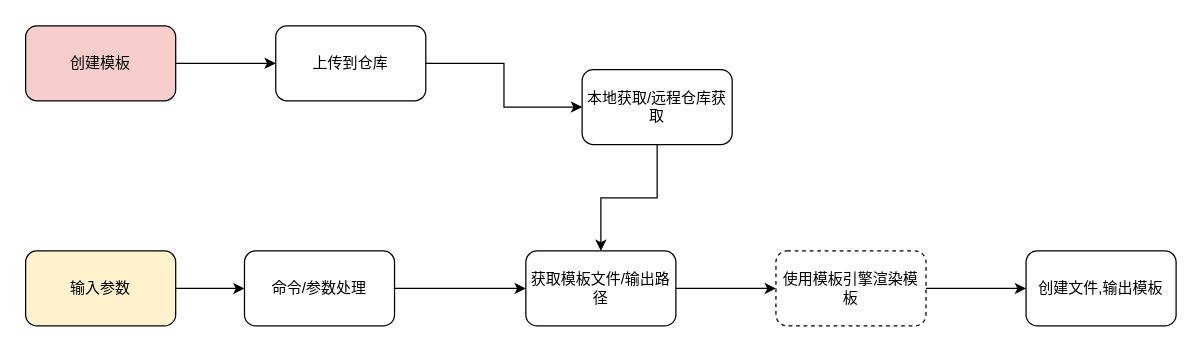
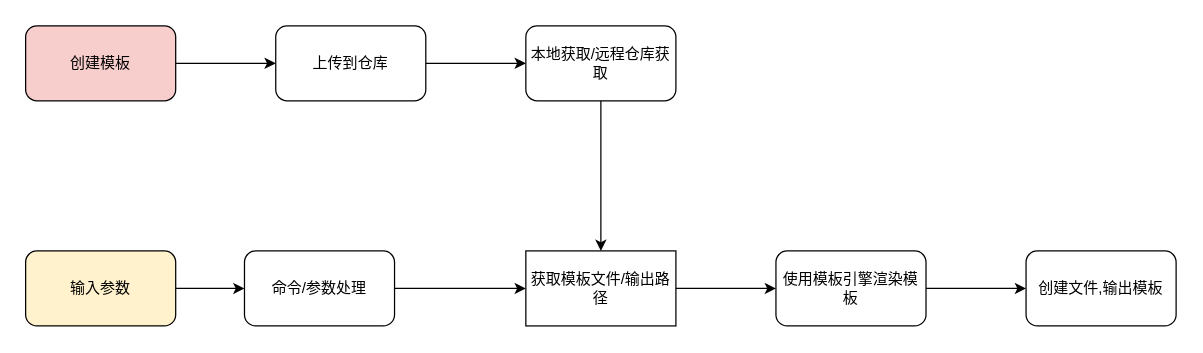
(657, 107) -> (601, 63)
(601, 288) -> (601, 288)
(851, 288) -> (851, 288)
